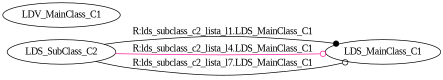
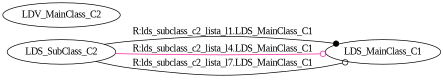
(62, 15) -> (62, 15)
